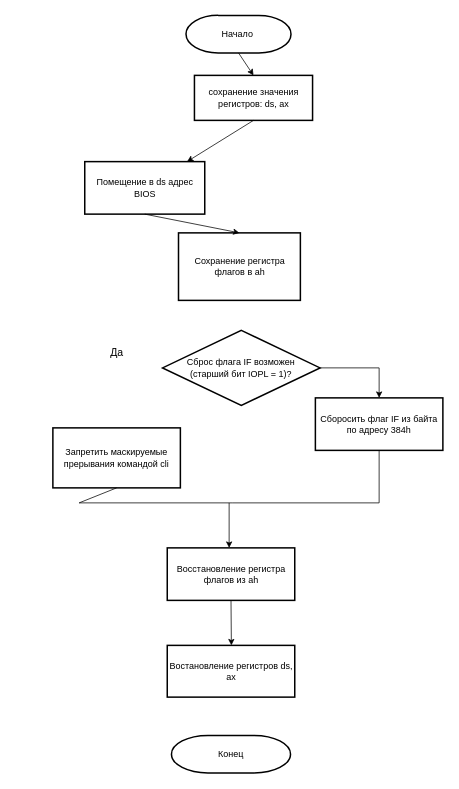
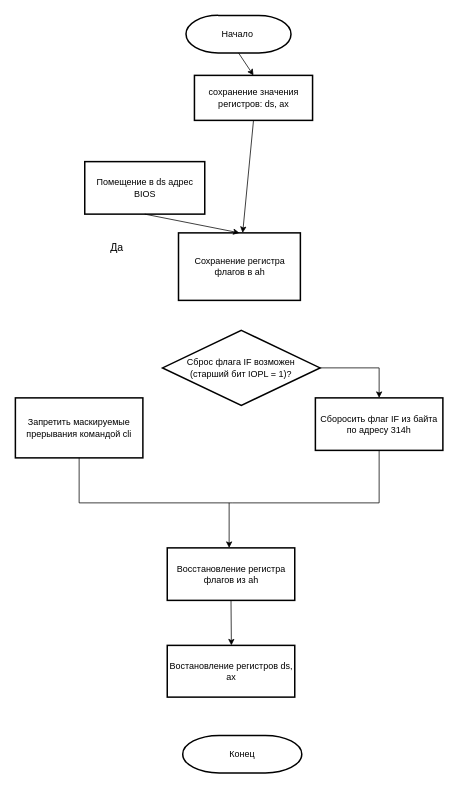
(223, 139) -> (248, 174)
(117, 353) -> (117, 248)
(379, 424) -> (379, 424)
(117, 458) -> (79, 428)
(231, 754) -> (242, 754)
